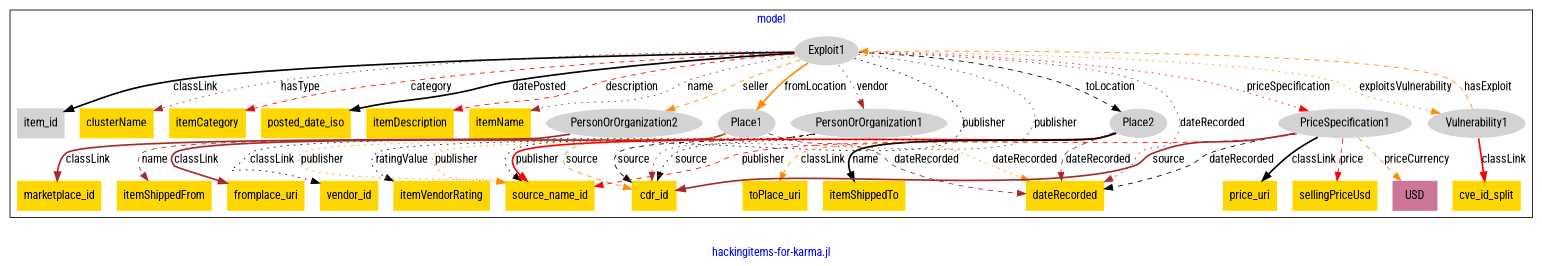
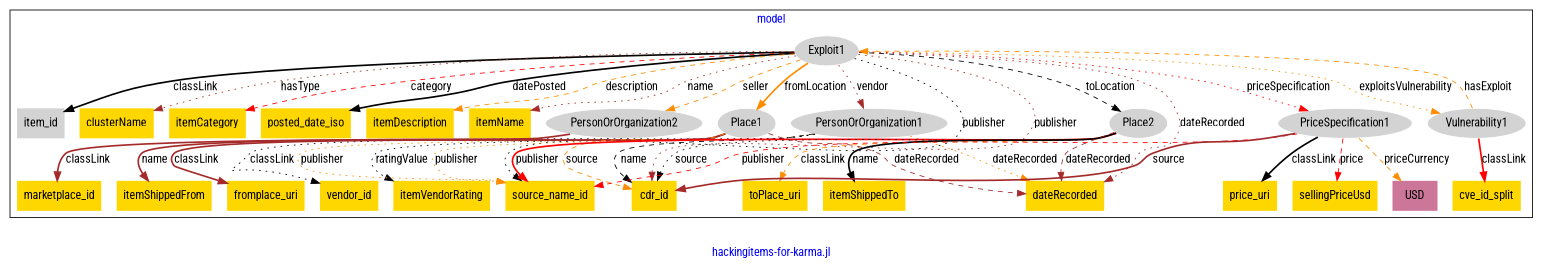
(627, 76) -> (627, 76)
(422, 140) -> (422, 140)
(1202, 157) -> none
(634, 160) -> (634, 160)
